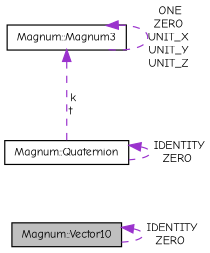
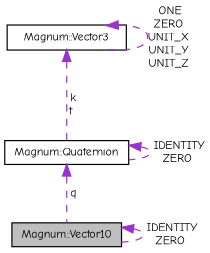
(67, 38) -> (67, 38)
none -> (67, 200)
